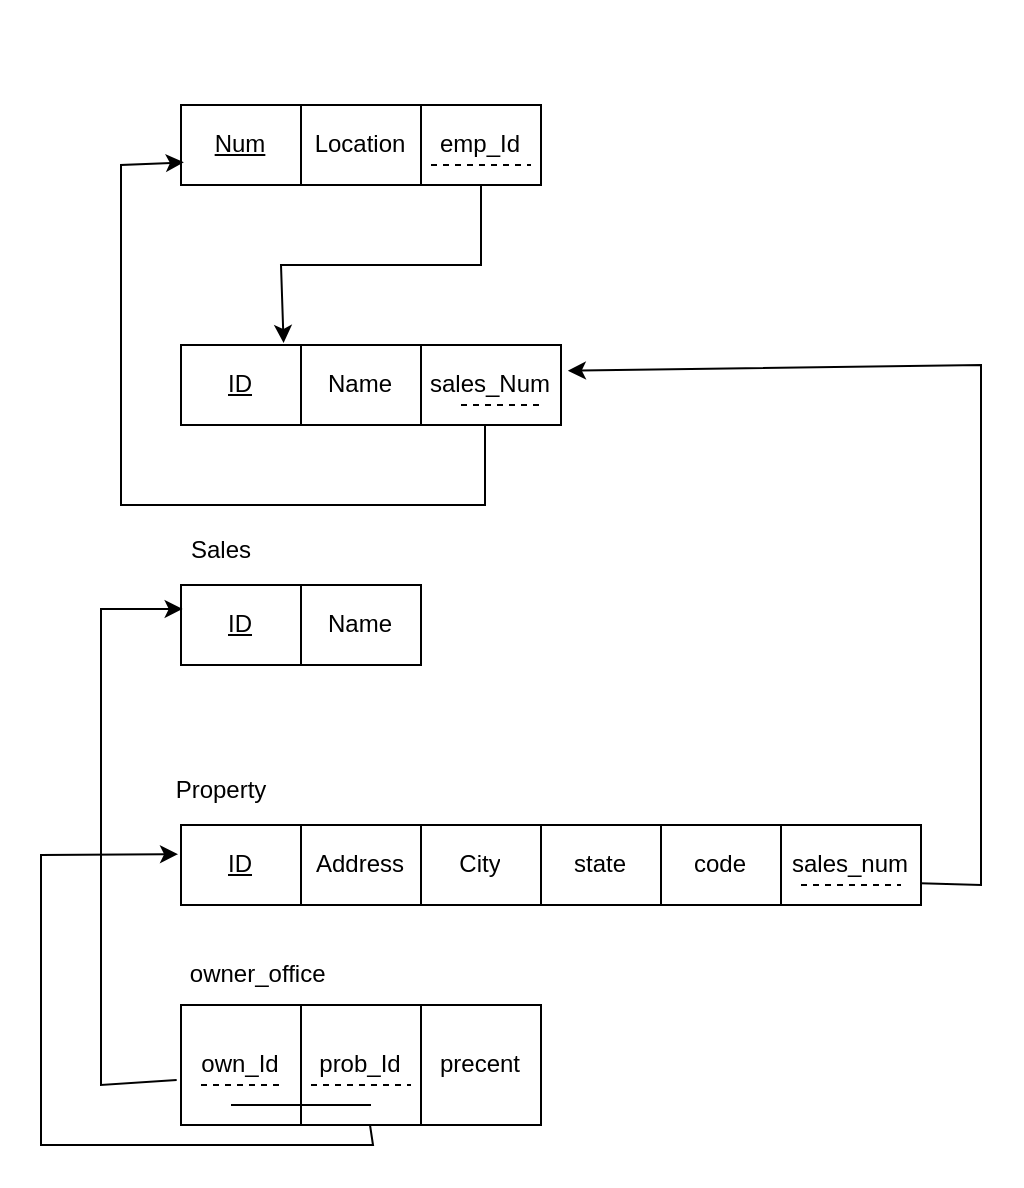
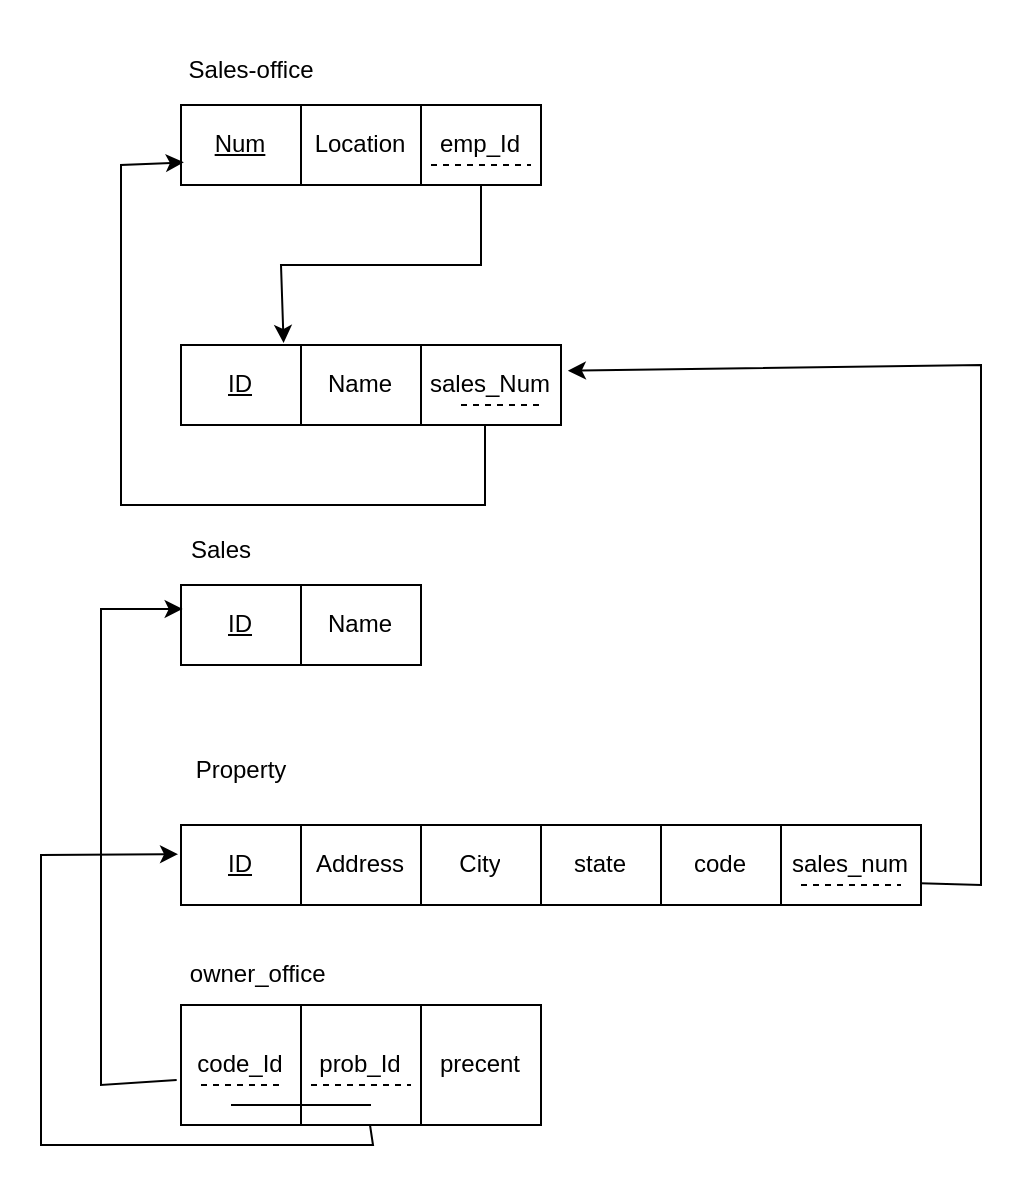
none -> (251, 71)
(221, 791) -> (241, 771)
(241, 1065) -> (241, 1065)
